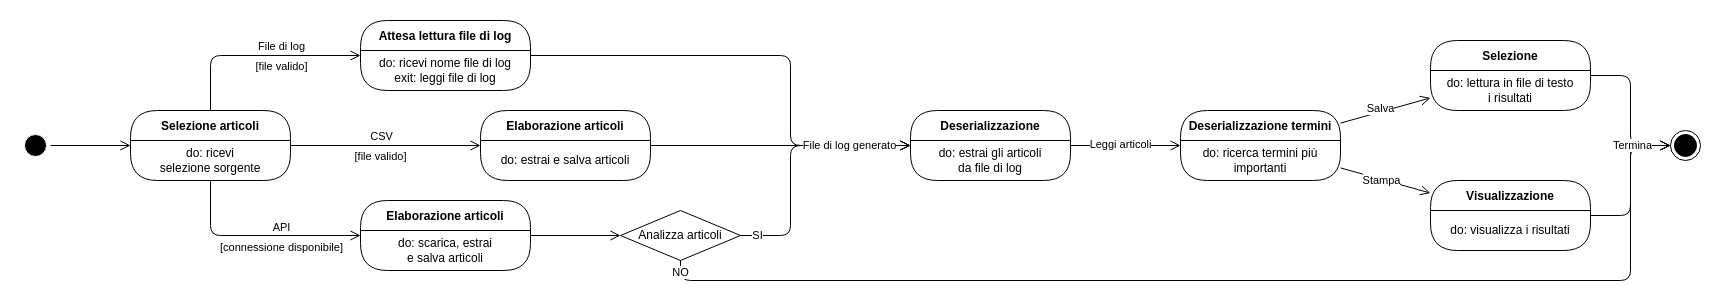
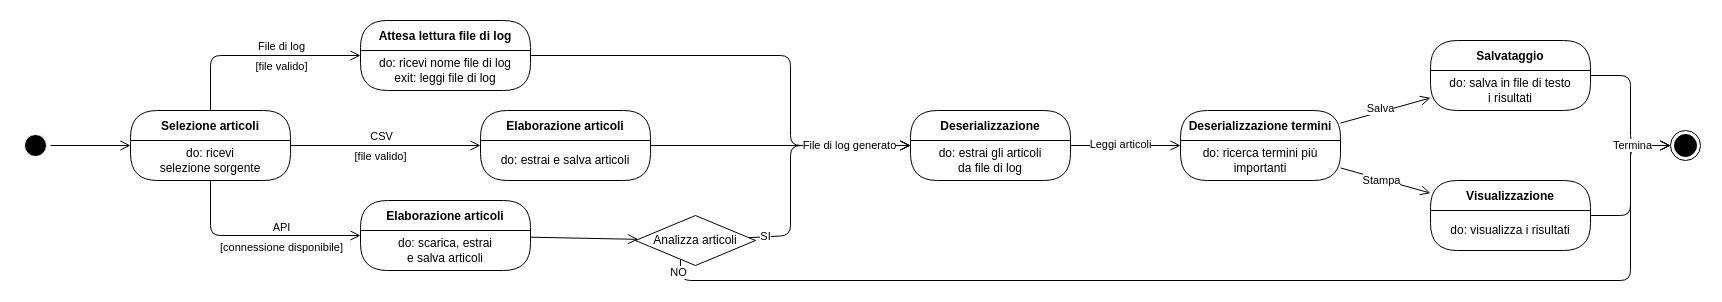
(1510, 56) -> (1510, 56)
(1511, 91) -> (1511, 91)
(681, 236) -> (696, 241)
